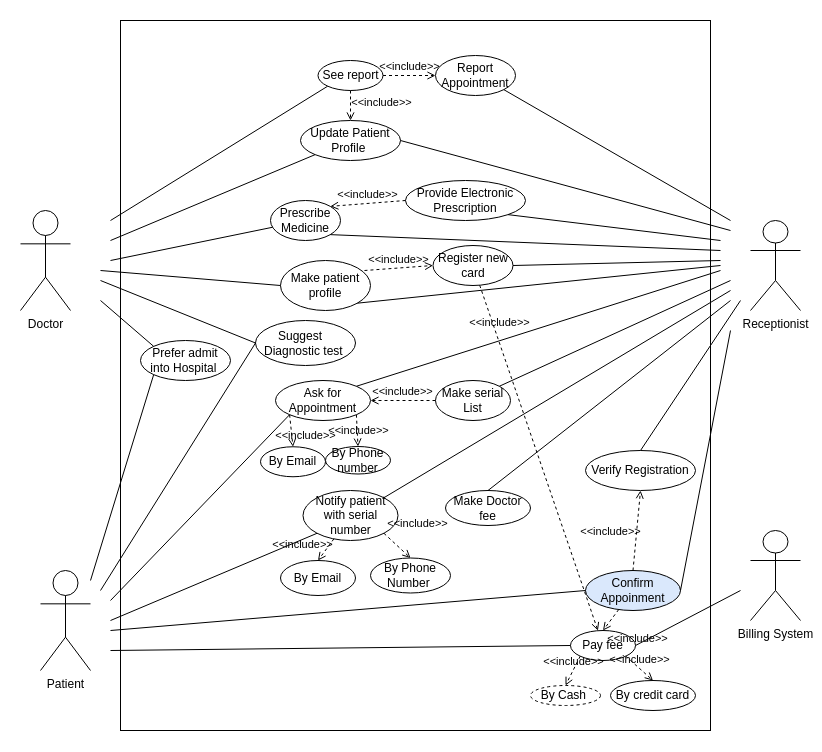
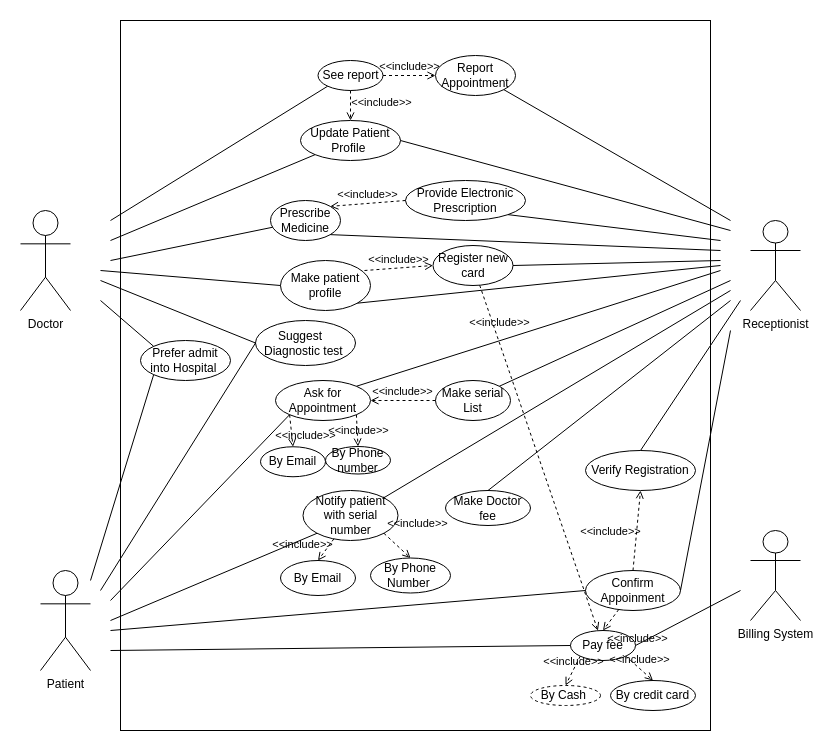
(633, 591) -> (633, 591)
